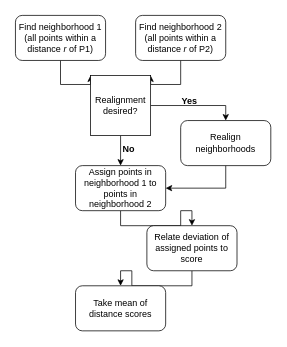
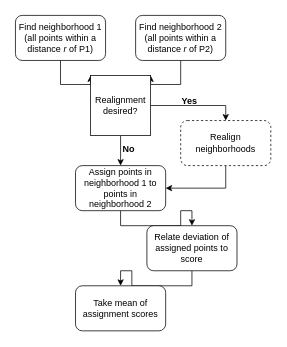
(225, 143) -> (225, 143)
(120, 308) -> (120, 308)
